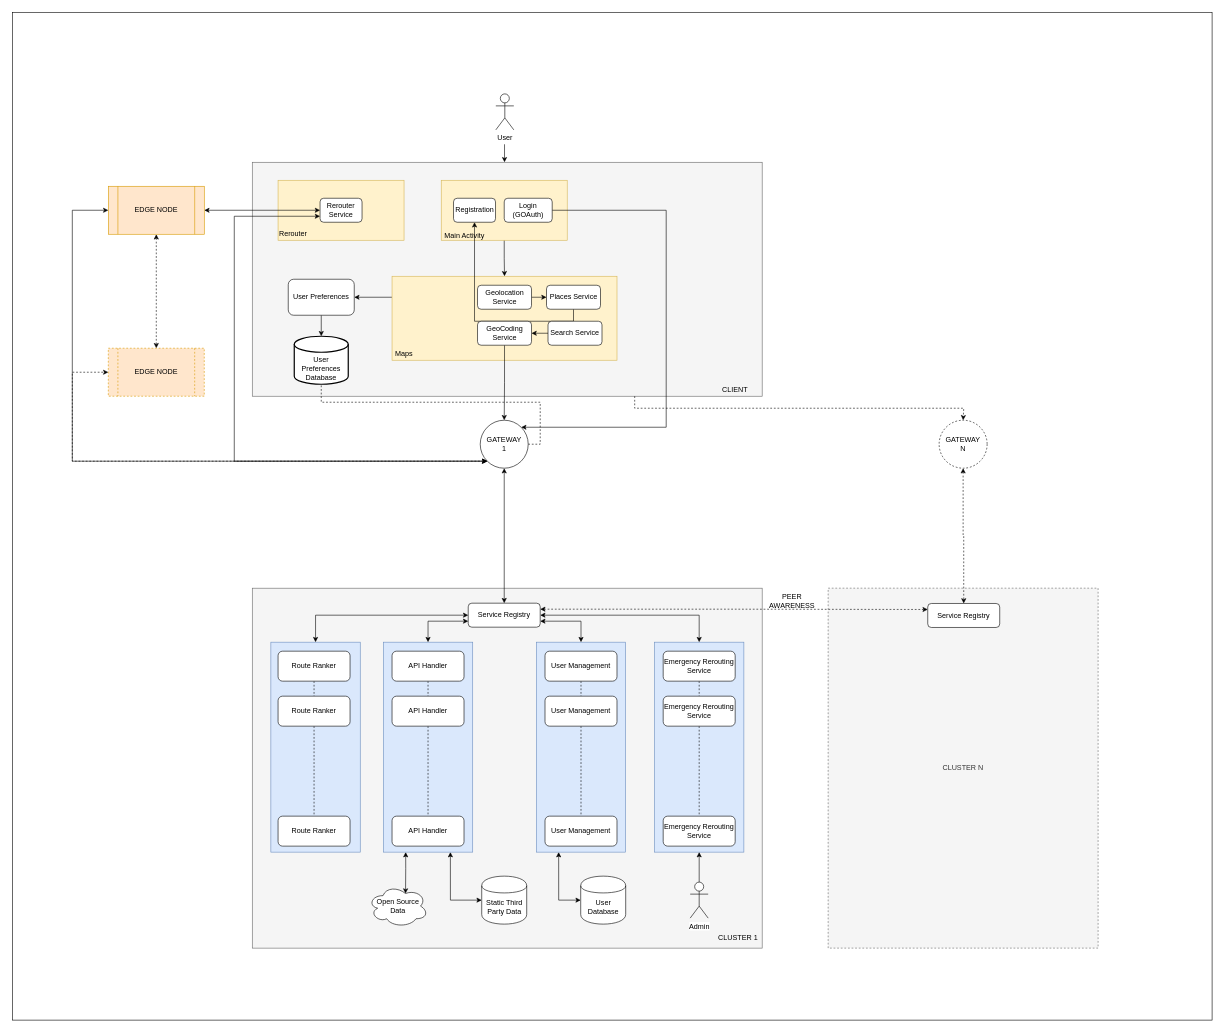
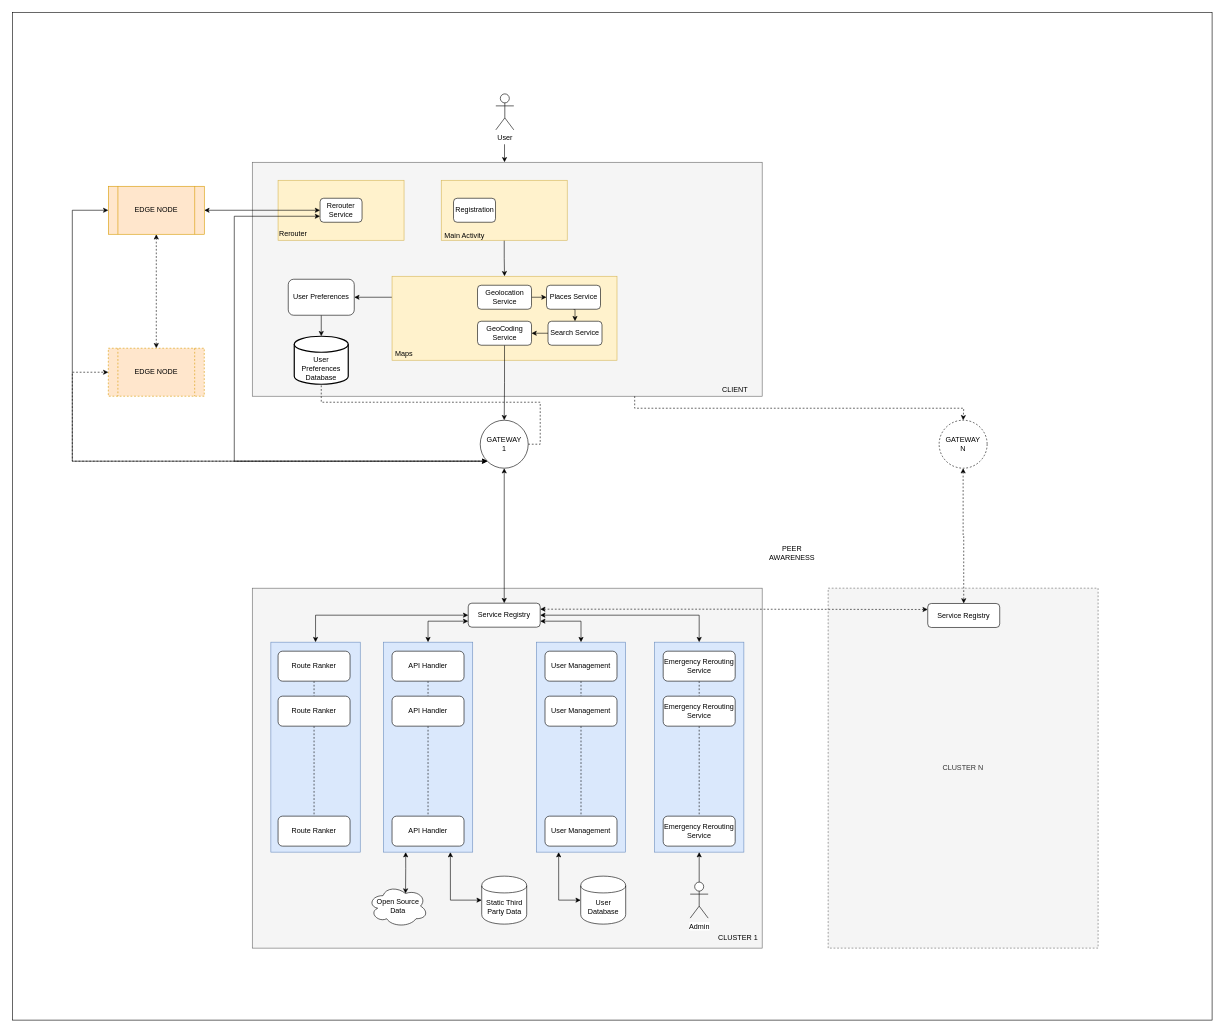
(528, 210) -> none
(665, 210) -> none
(475, 274) -> (575, 312)
(795, 600) -> (795, 552)
